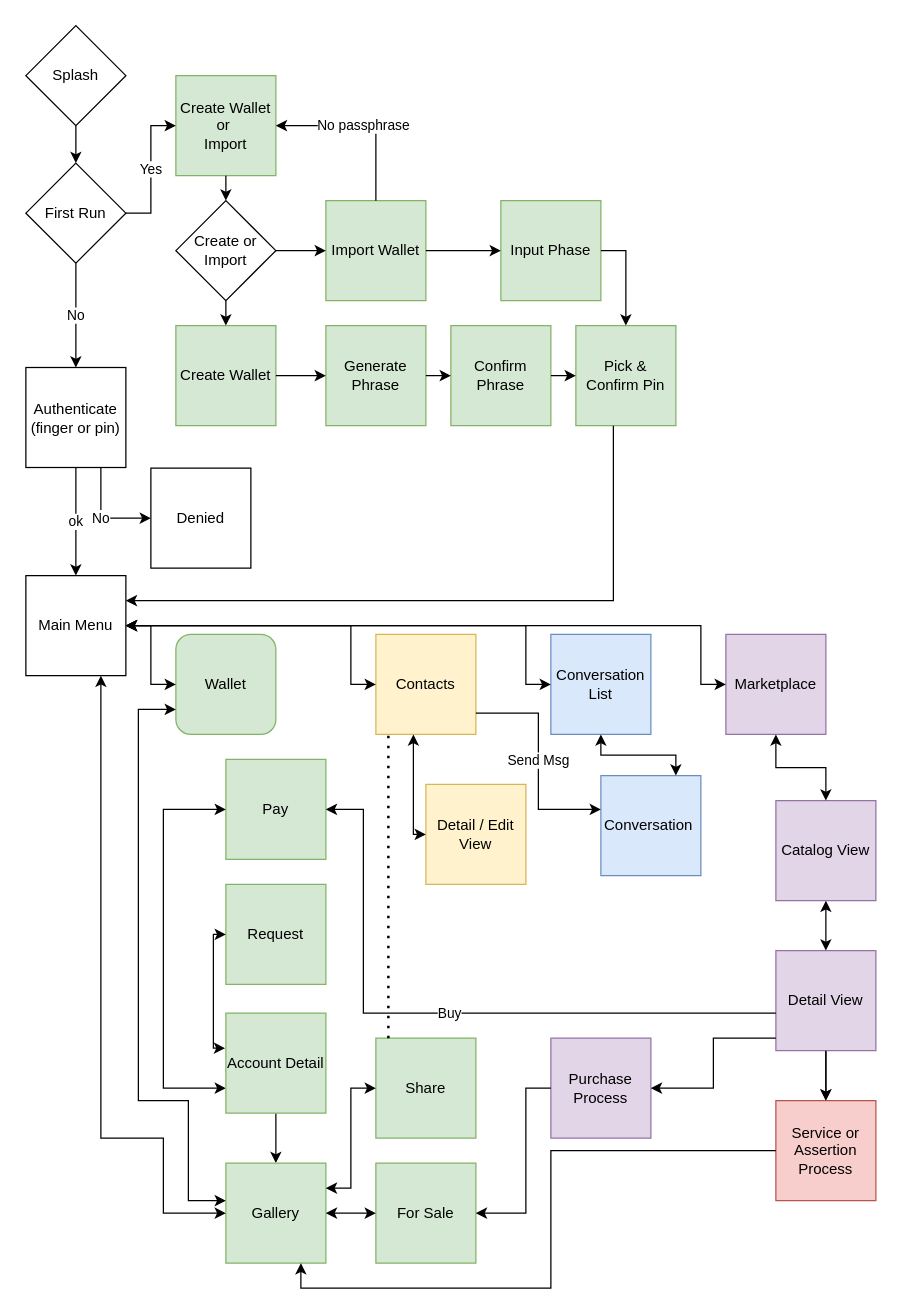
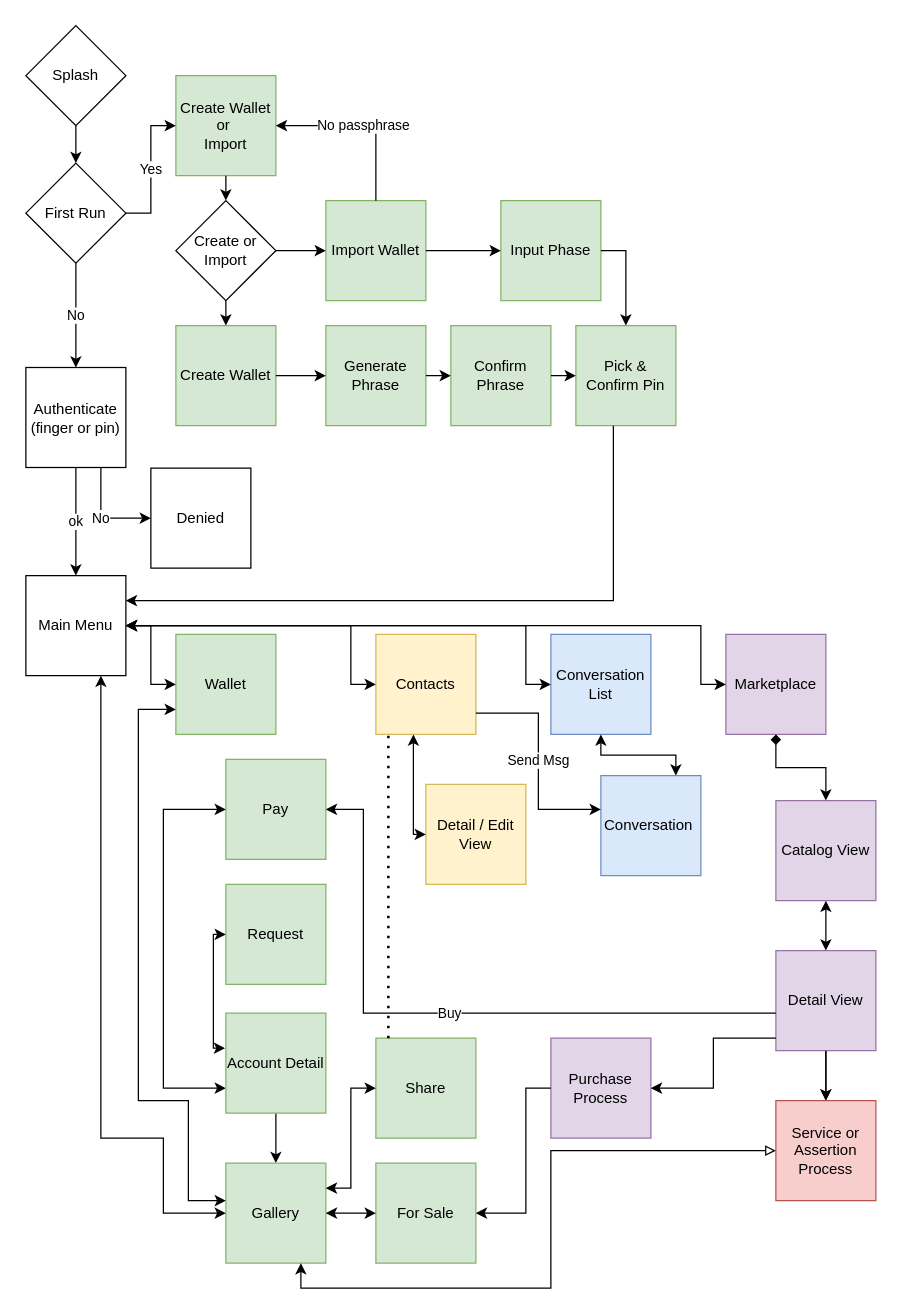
(226, 684) -> (226, 684)
(776, 744) -> (776, 745)
(769, 1151) -> (764, 1151)
